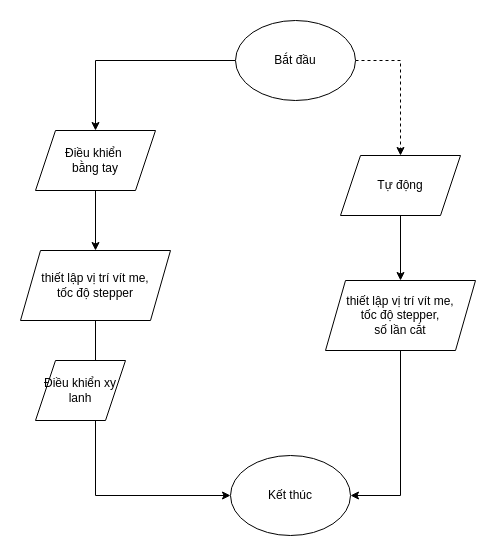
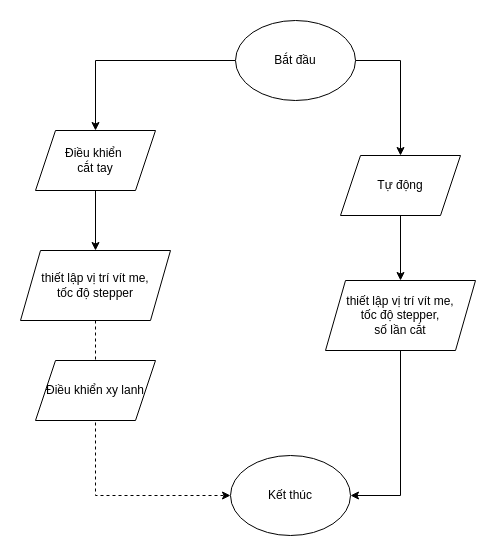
(401, 82) -> (401, 82)
(96, 161) -> (96, 161)
(81, 391) -> (96, 391)
(121, 496) -> (121, 496)
